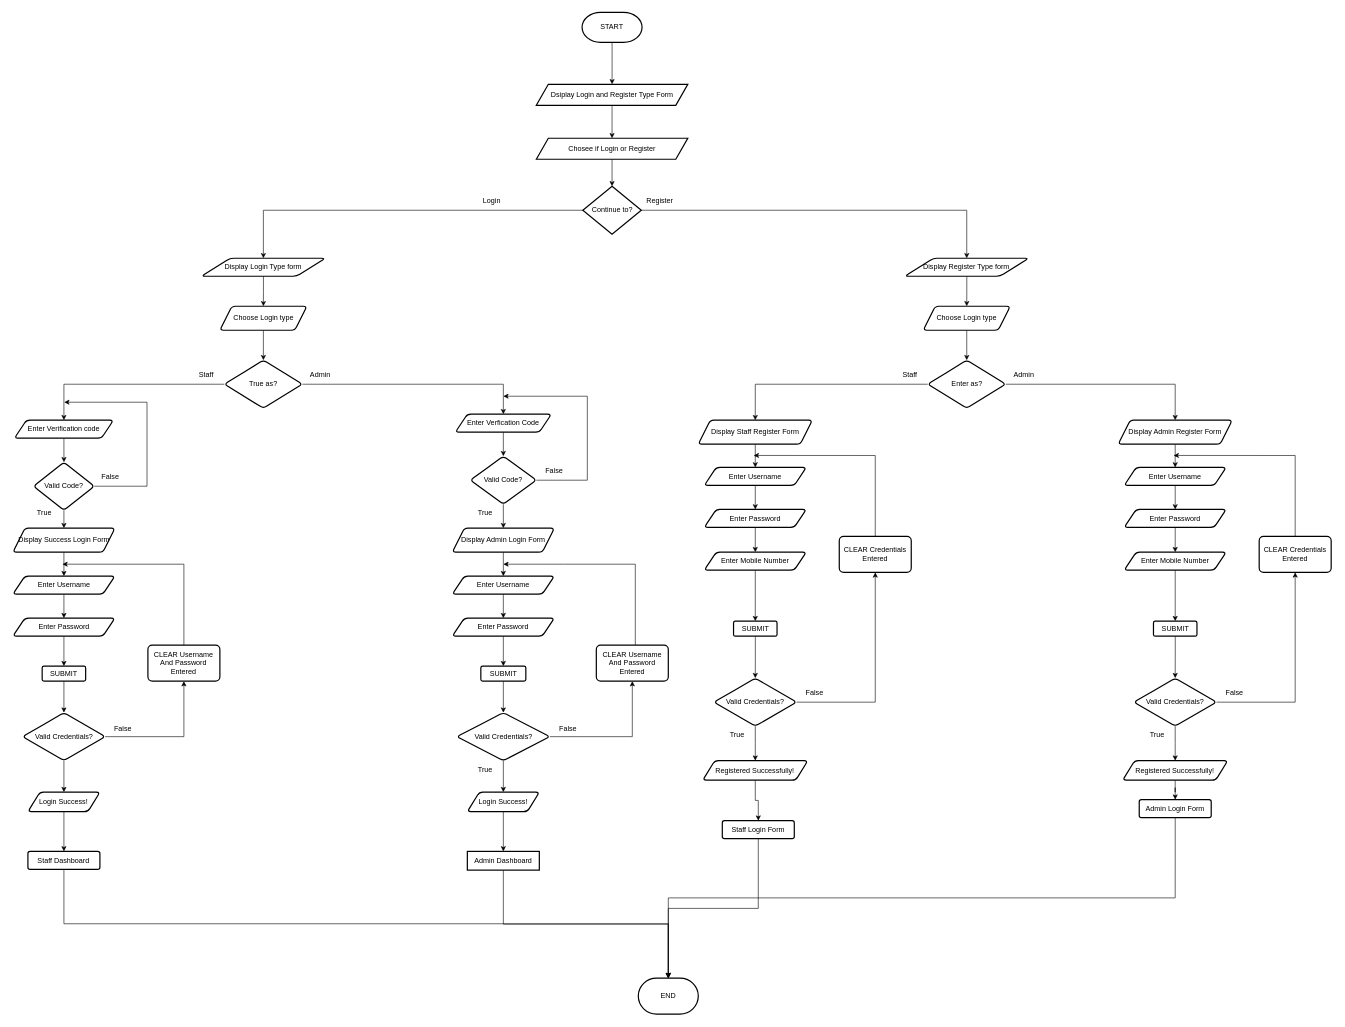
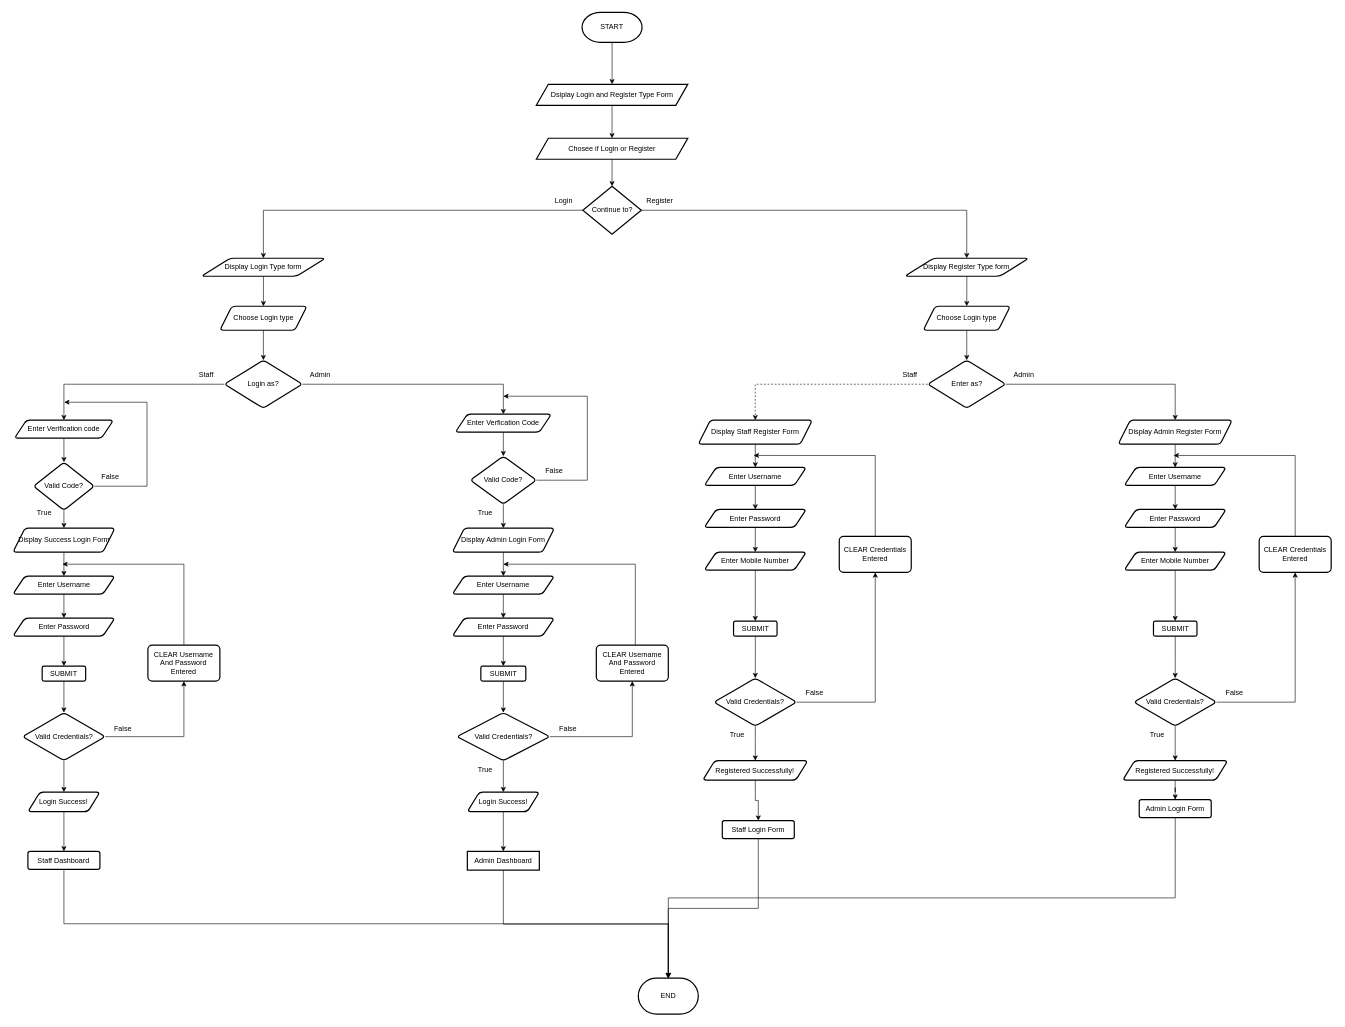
(492, 201) -> (564, 201)
(263, 384) -> (263, 384)
(825, 384) -> (825, 384)
